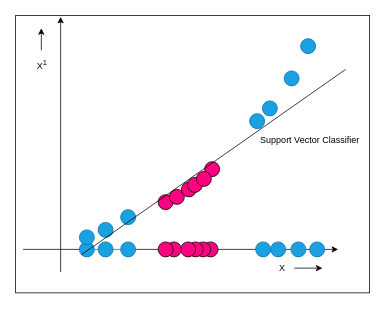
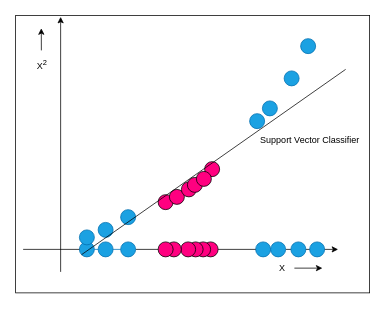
(42, 65) -> (42, 65)
